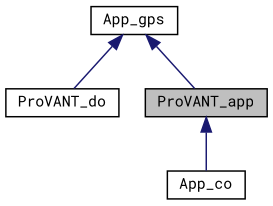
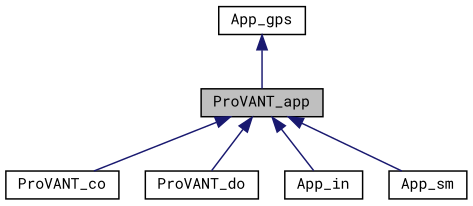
(93, 67) -> (227, 150)
(206, 185) -> (62, 185)
none -> (324, 185)
none -> (428, 185)
